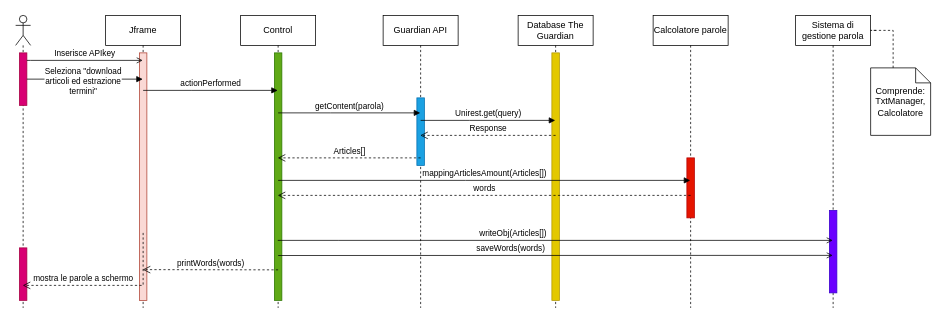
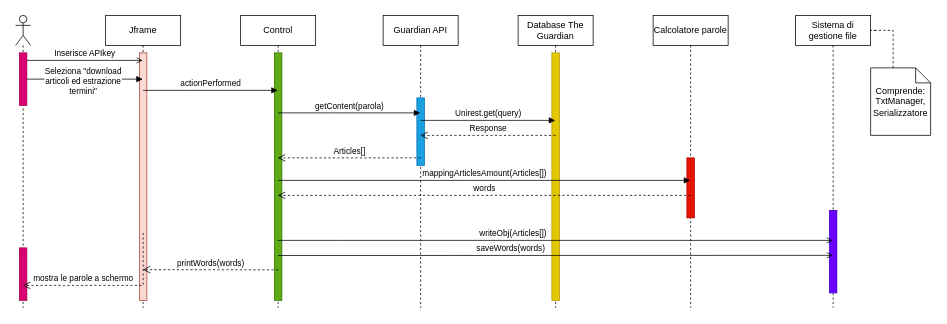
(833, 30) -> (833, 30)
(900, 102) -> (900, 102)
